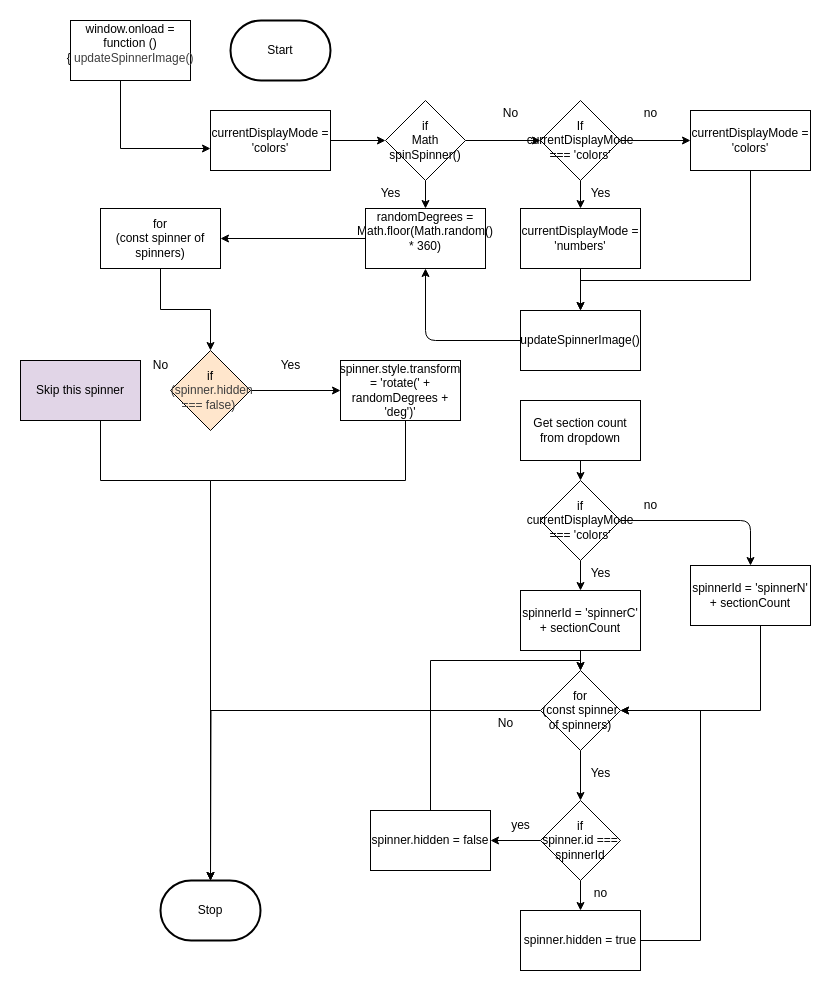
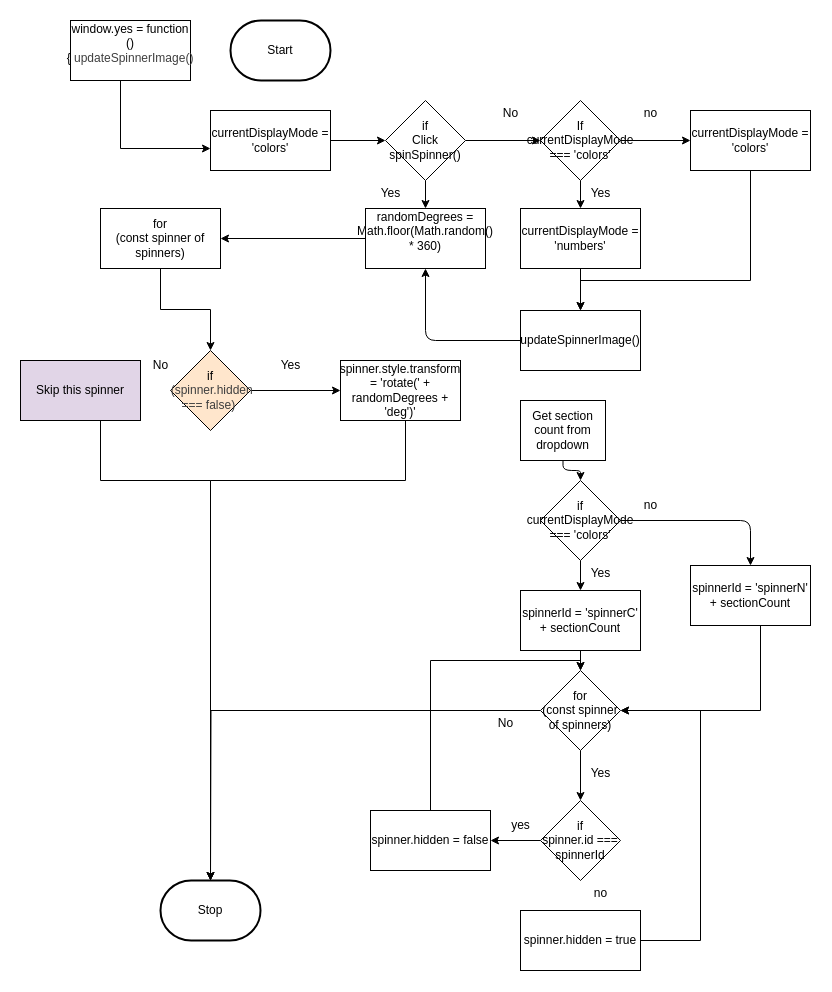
(131, 51) -> (131, 51)
(426, 141) -> (426, 141)
(581, 431) -> (563, 431)
(581, 892) -> none
